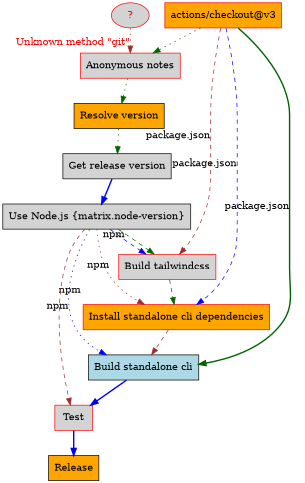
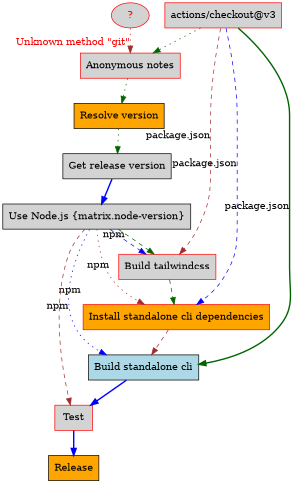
(223, 15) -> (223, 15)
